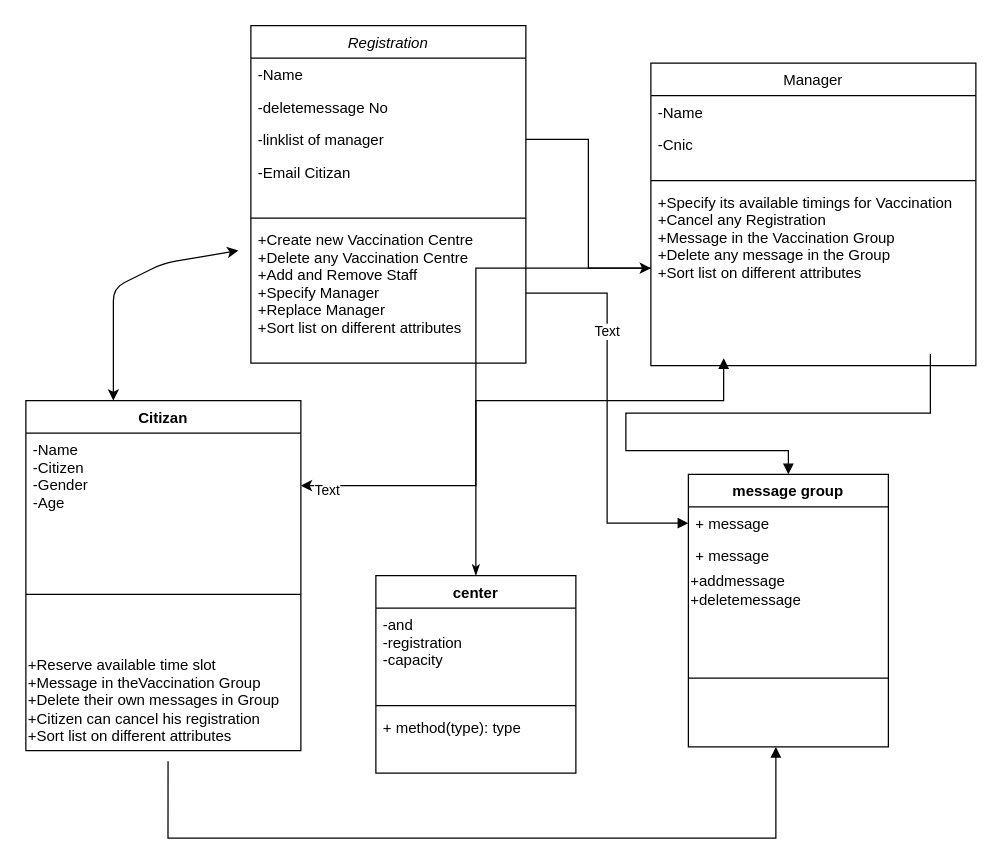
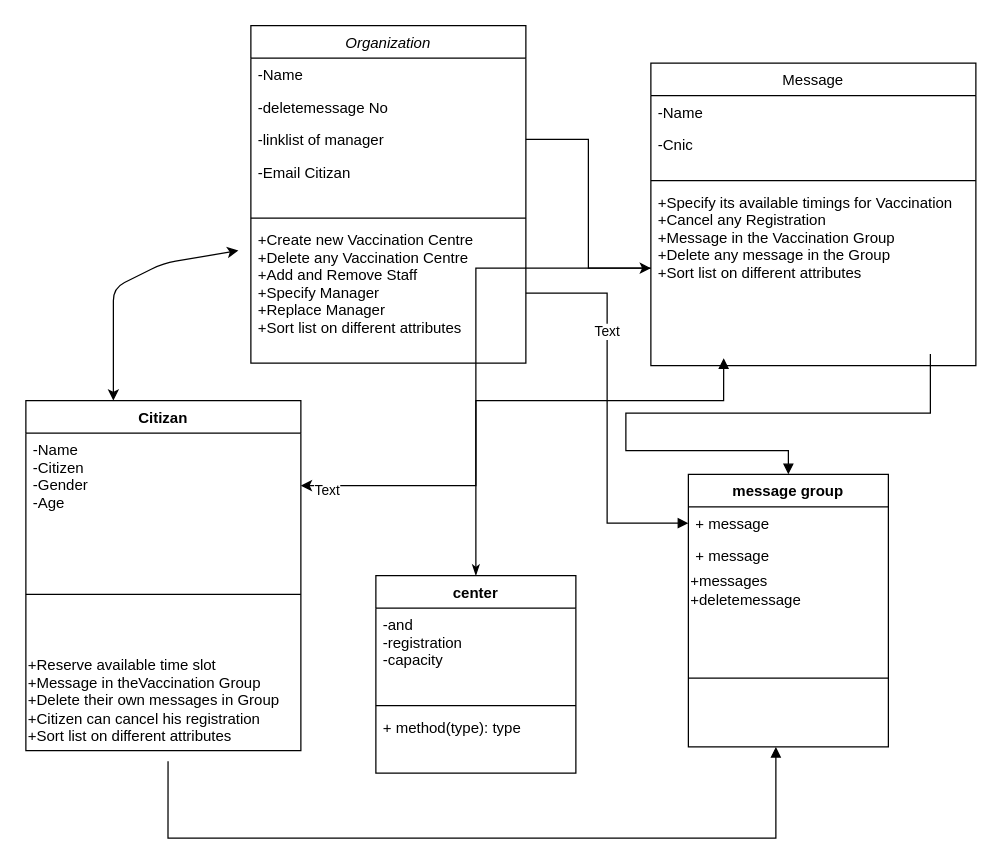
(388, 43) -> (388, 43)
(813, 80) -> (813, 80)
(747, 591) -> (747, 591)
